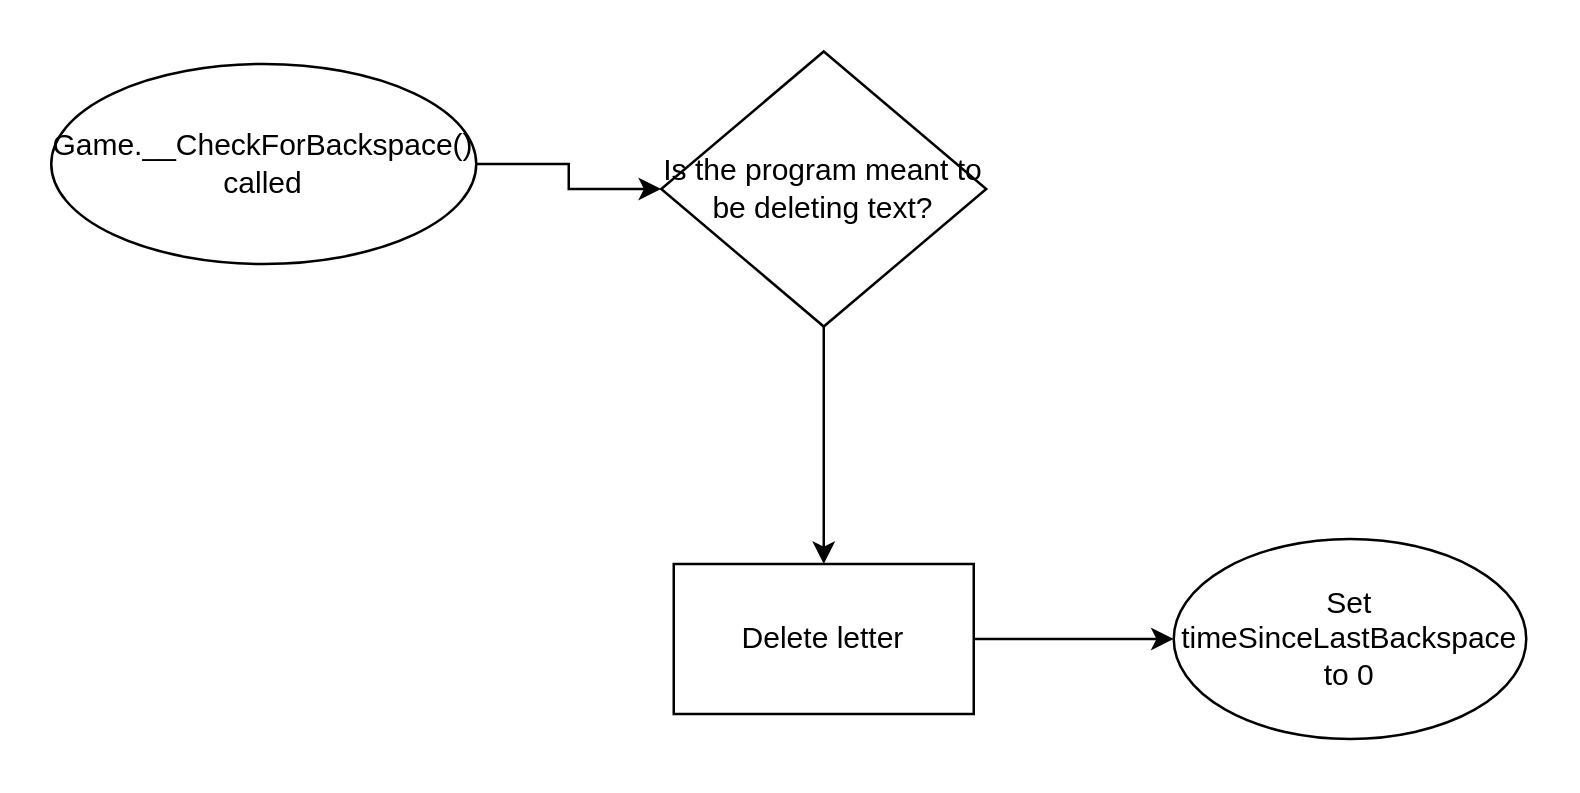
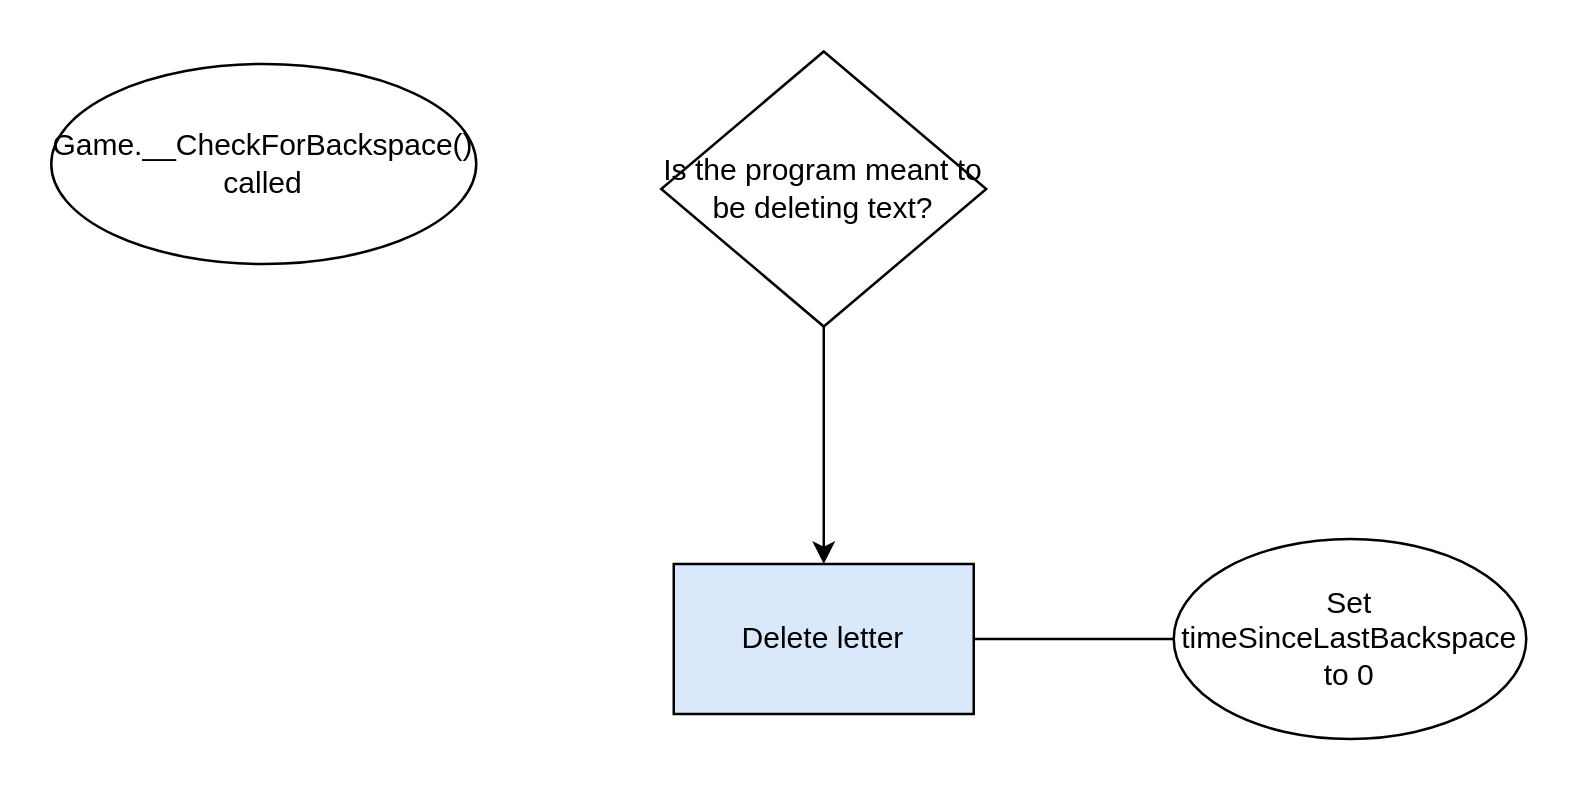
(569, 168) -> none
(824, 639) -> (824, 639)
(1155, 639) -> (1162, 639)
